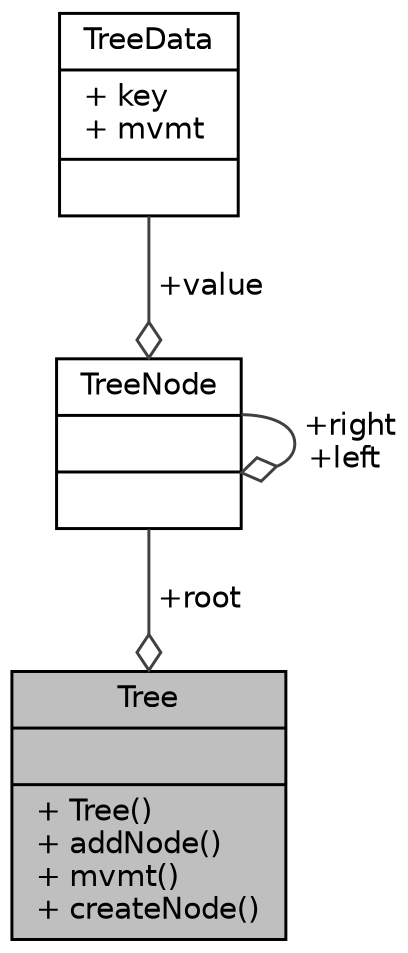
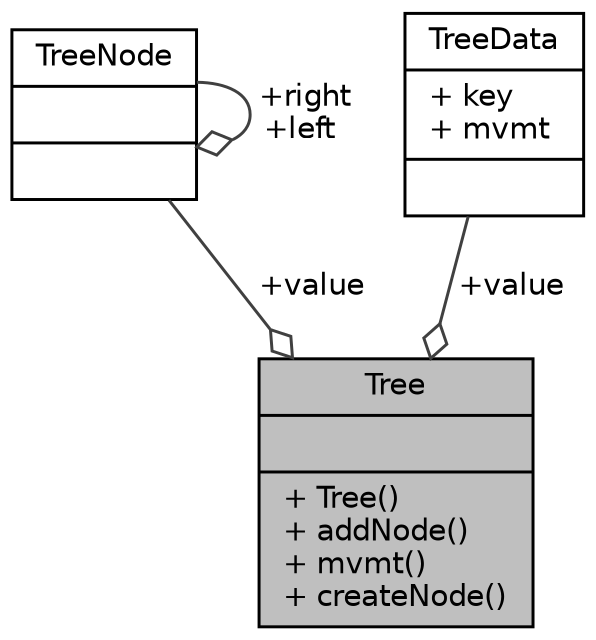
(149, 269) -> (454, 270)
(195, 600) -> (308, 287)
